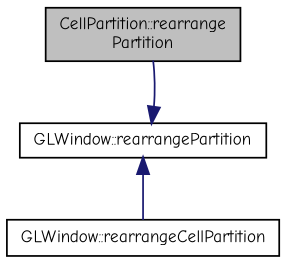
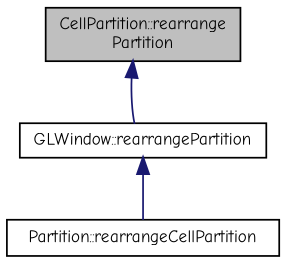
(155, 84) -> (132, 101)
(143, 238) -> (143, 238)
